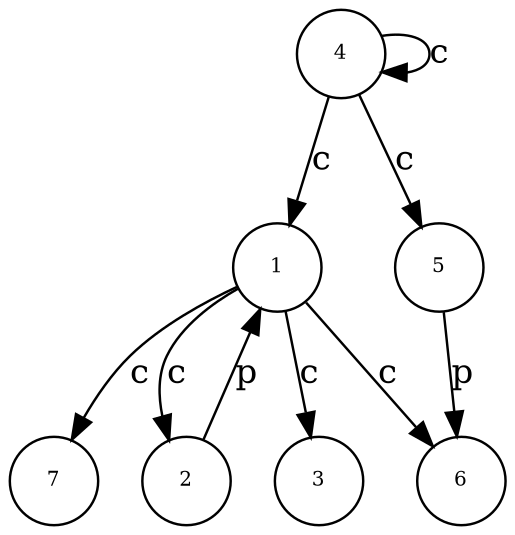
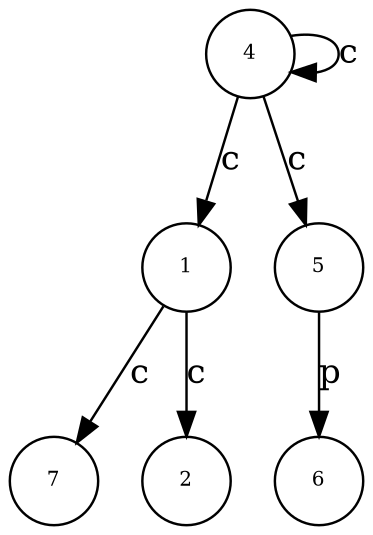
(361, 365) -> none
(227, 386) -> none
(319, 481) -> none
